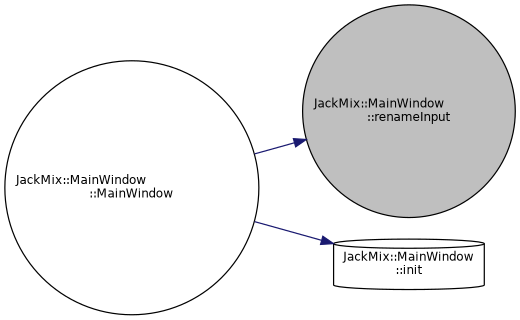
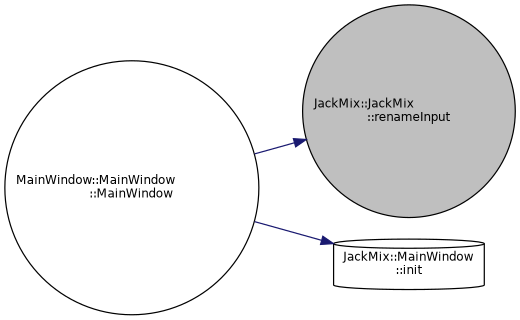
(409, 111) -> (409, 111)
(132, 188) -> (132, 188)
